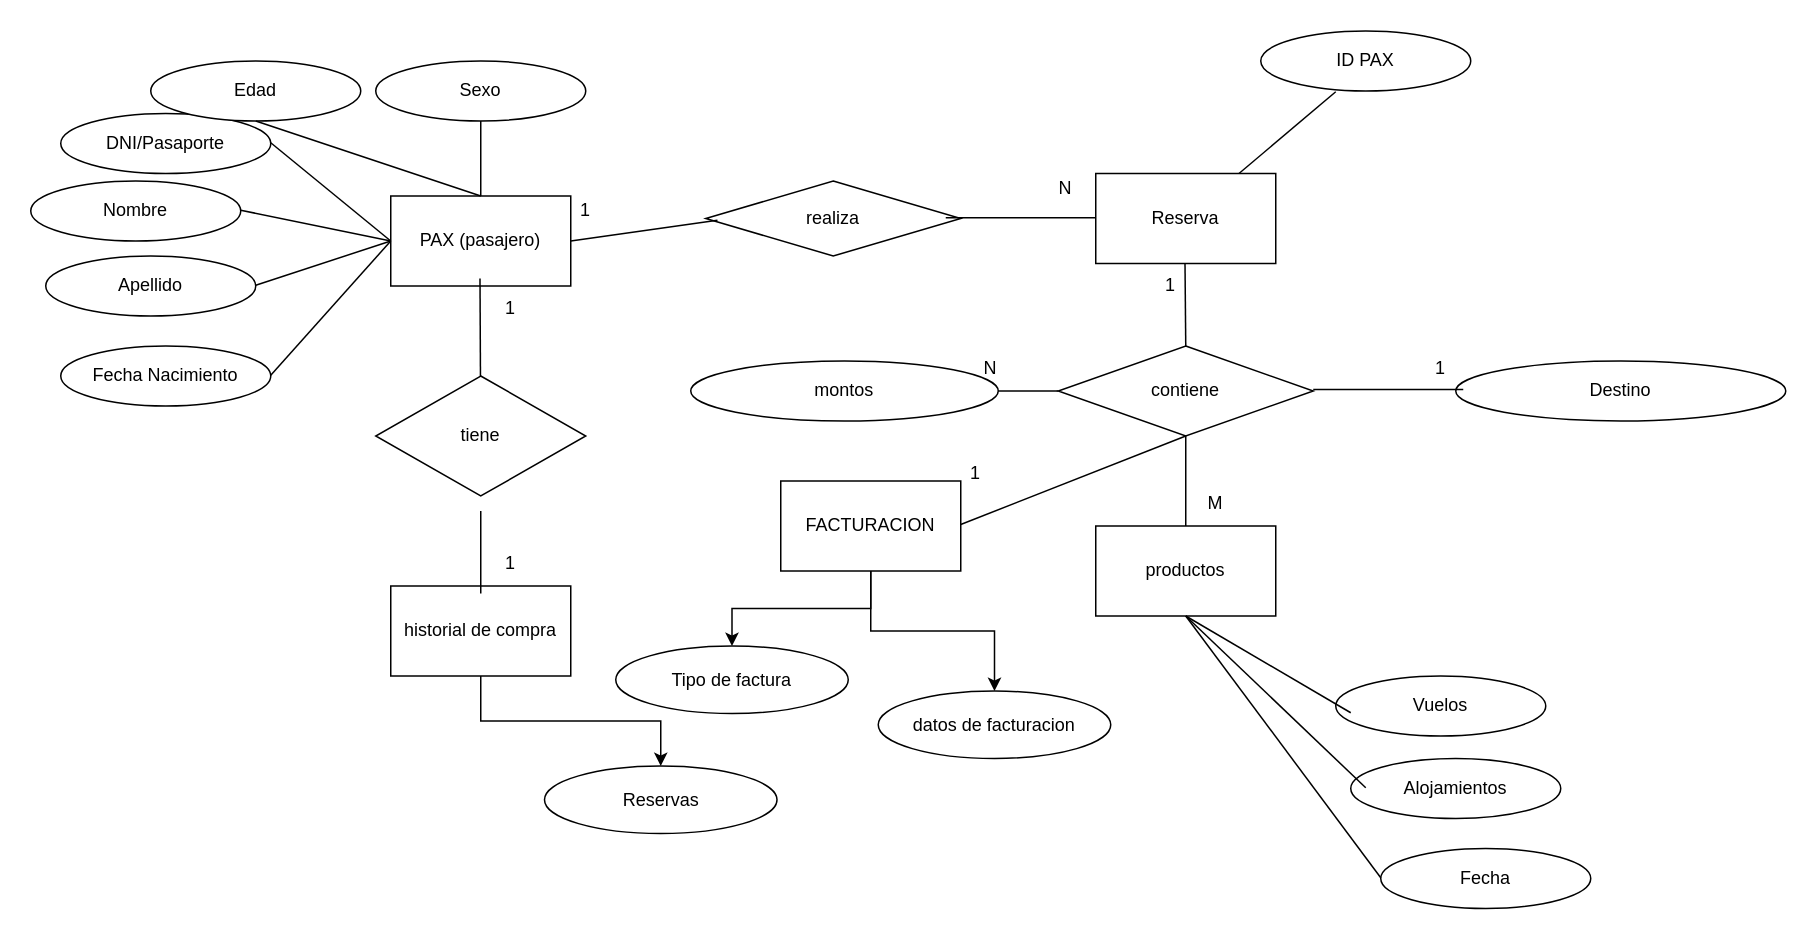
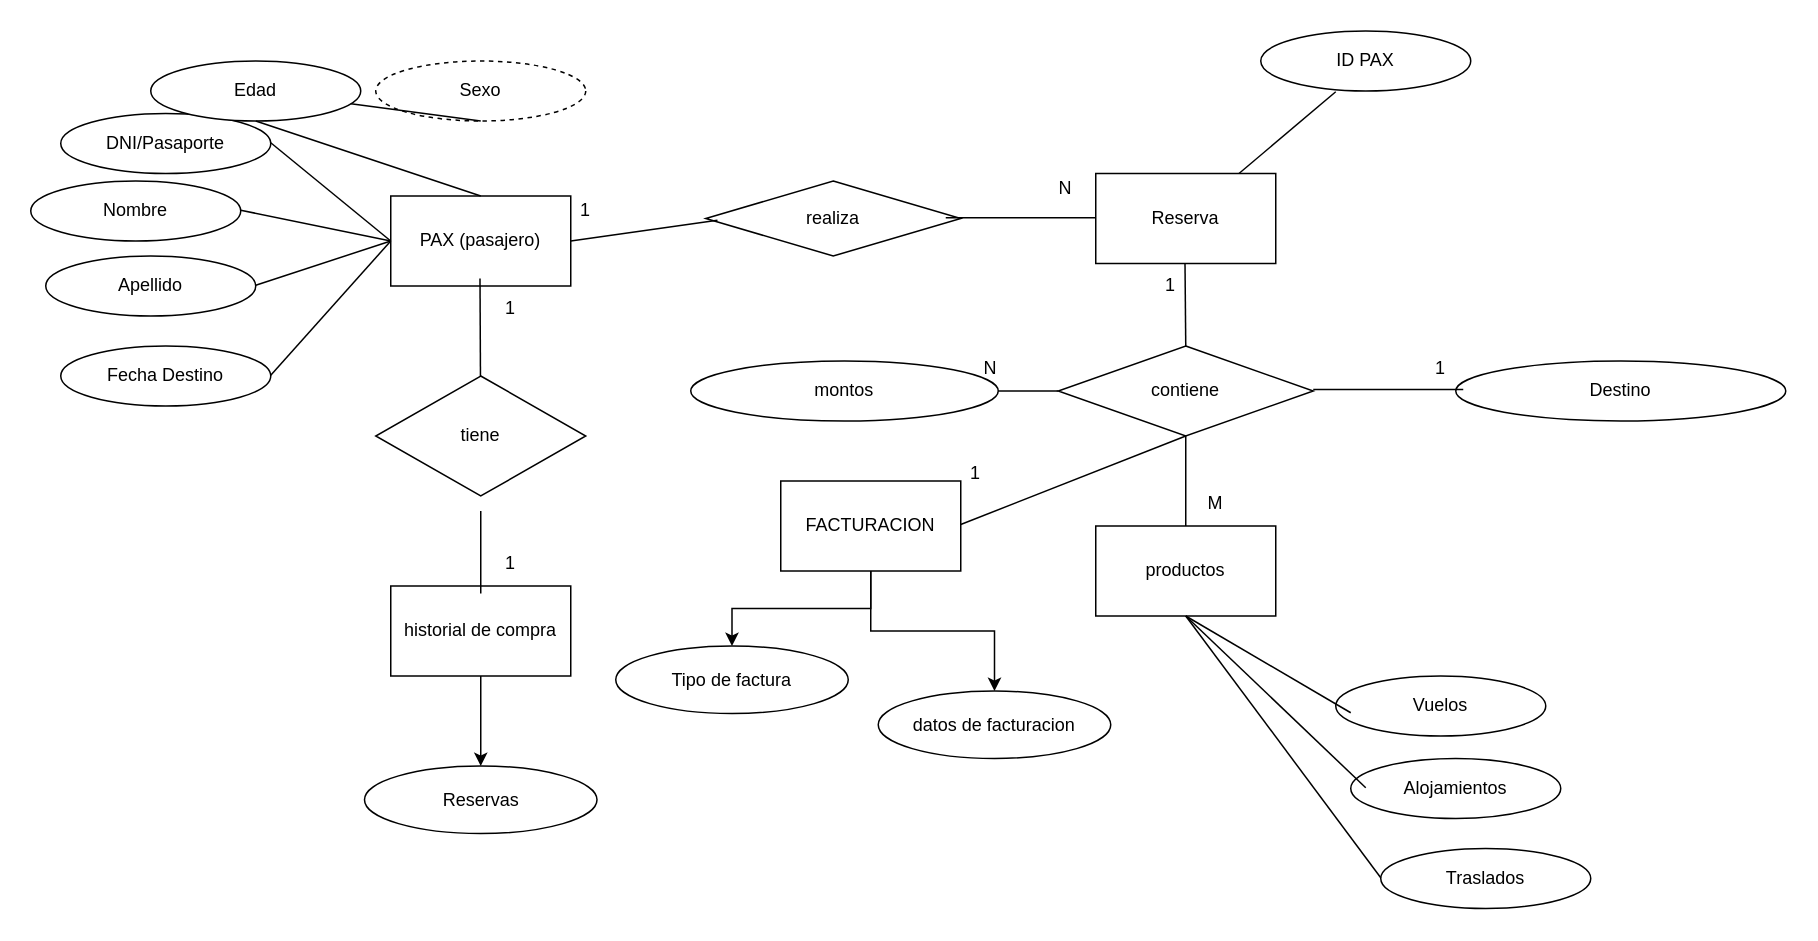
(481, 91) -> (481, 91)
(481, 158) -> (416, 112)
(166, 376) -> (166, 376)
(661, 800) -> (481, 800)
(1486, 878) -> (1486, 878)
